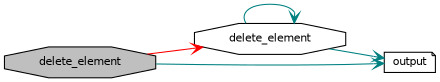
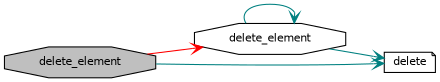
(410, 62) -> (410, 62)
